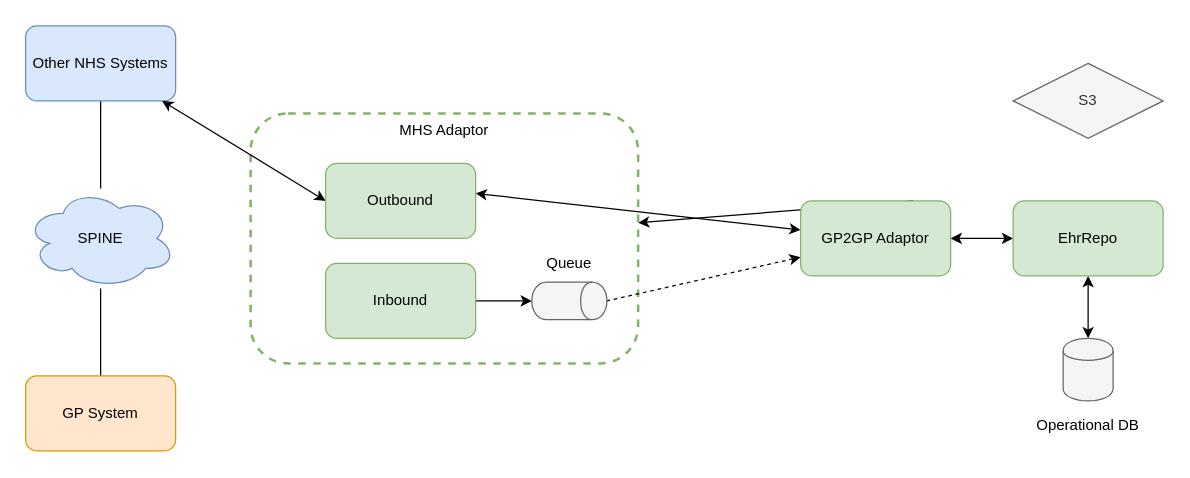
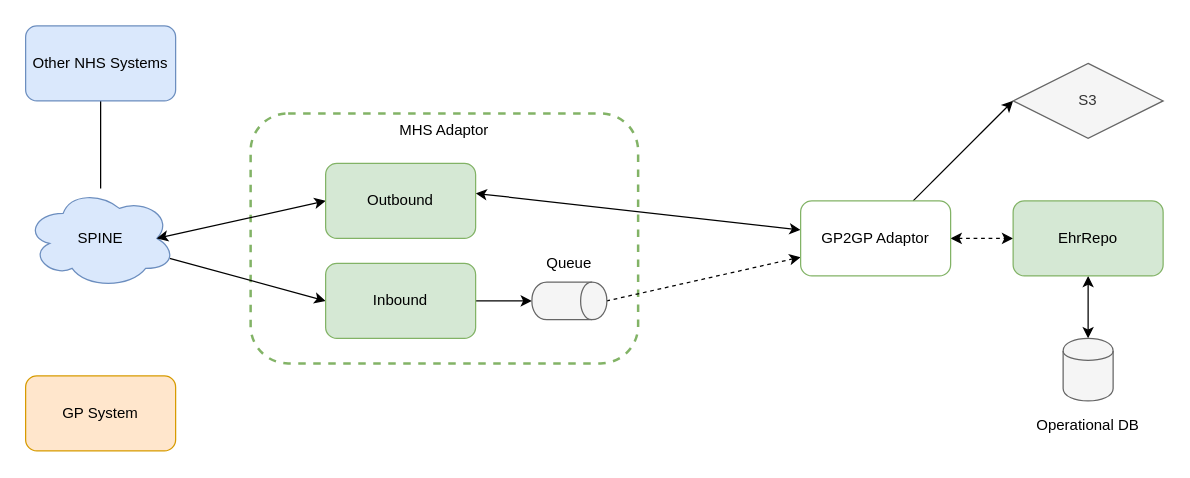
(244, 151) -> (241, 219)
(756, 213) -> (960, 154)
(876, 238) -> (876, 238)
(982, 238) -> (982, 238)
none -> (243, 278)
(101, 332) -> none
